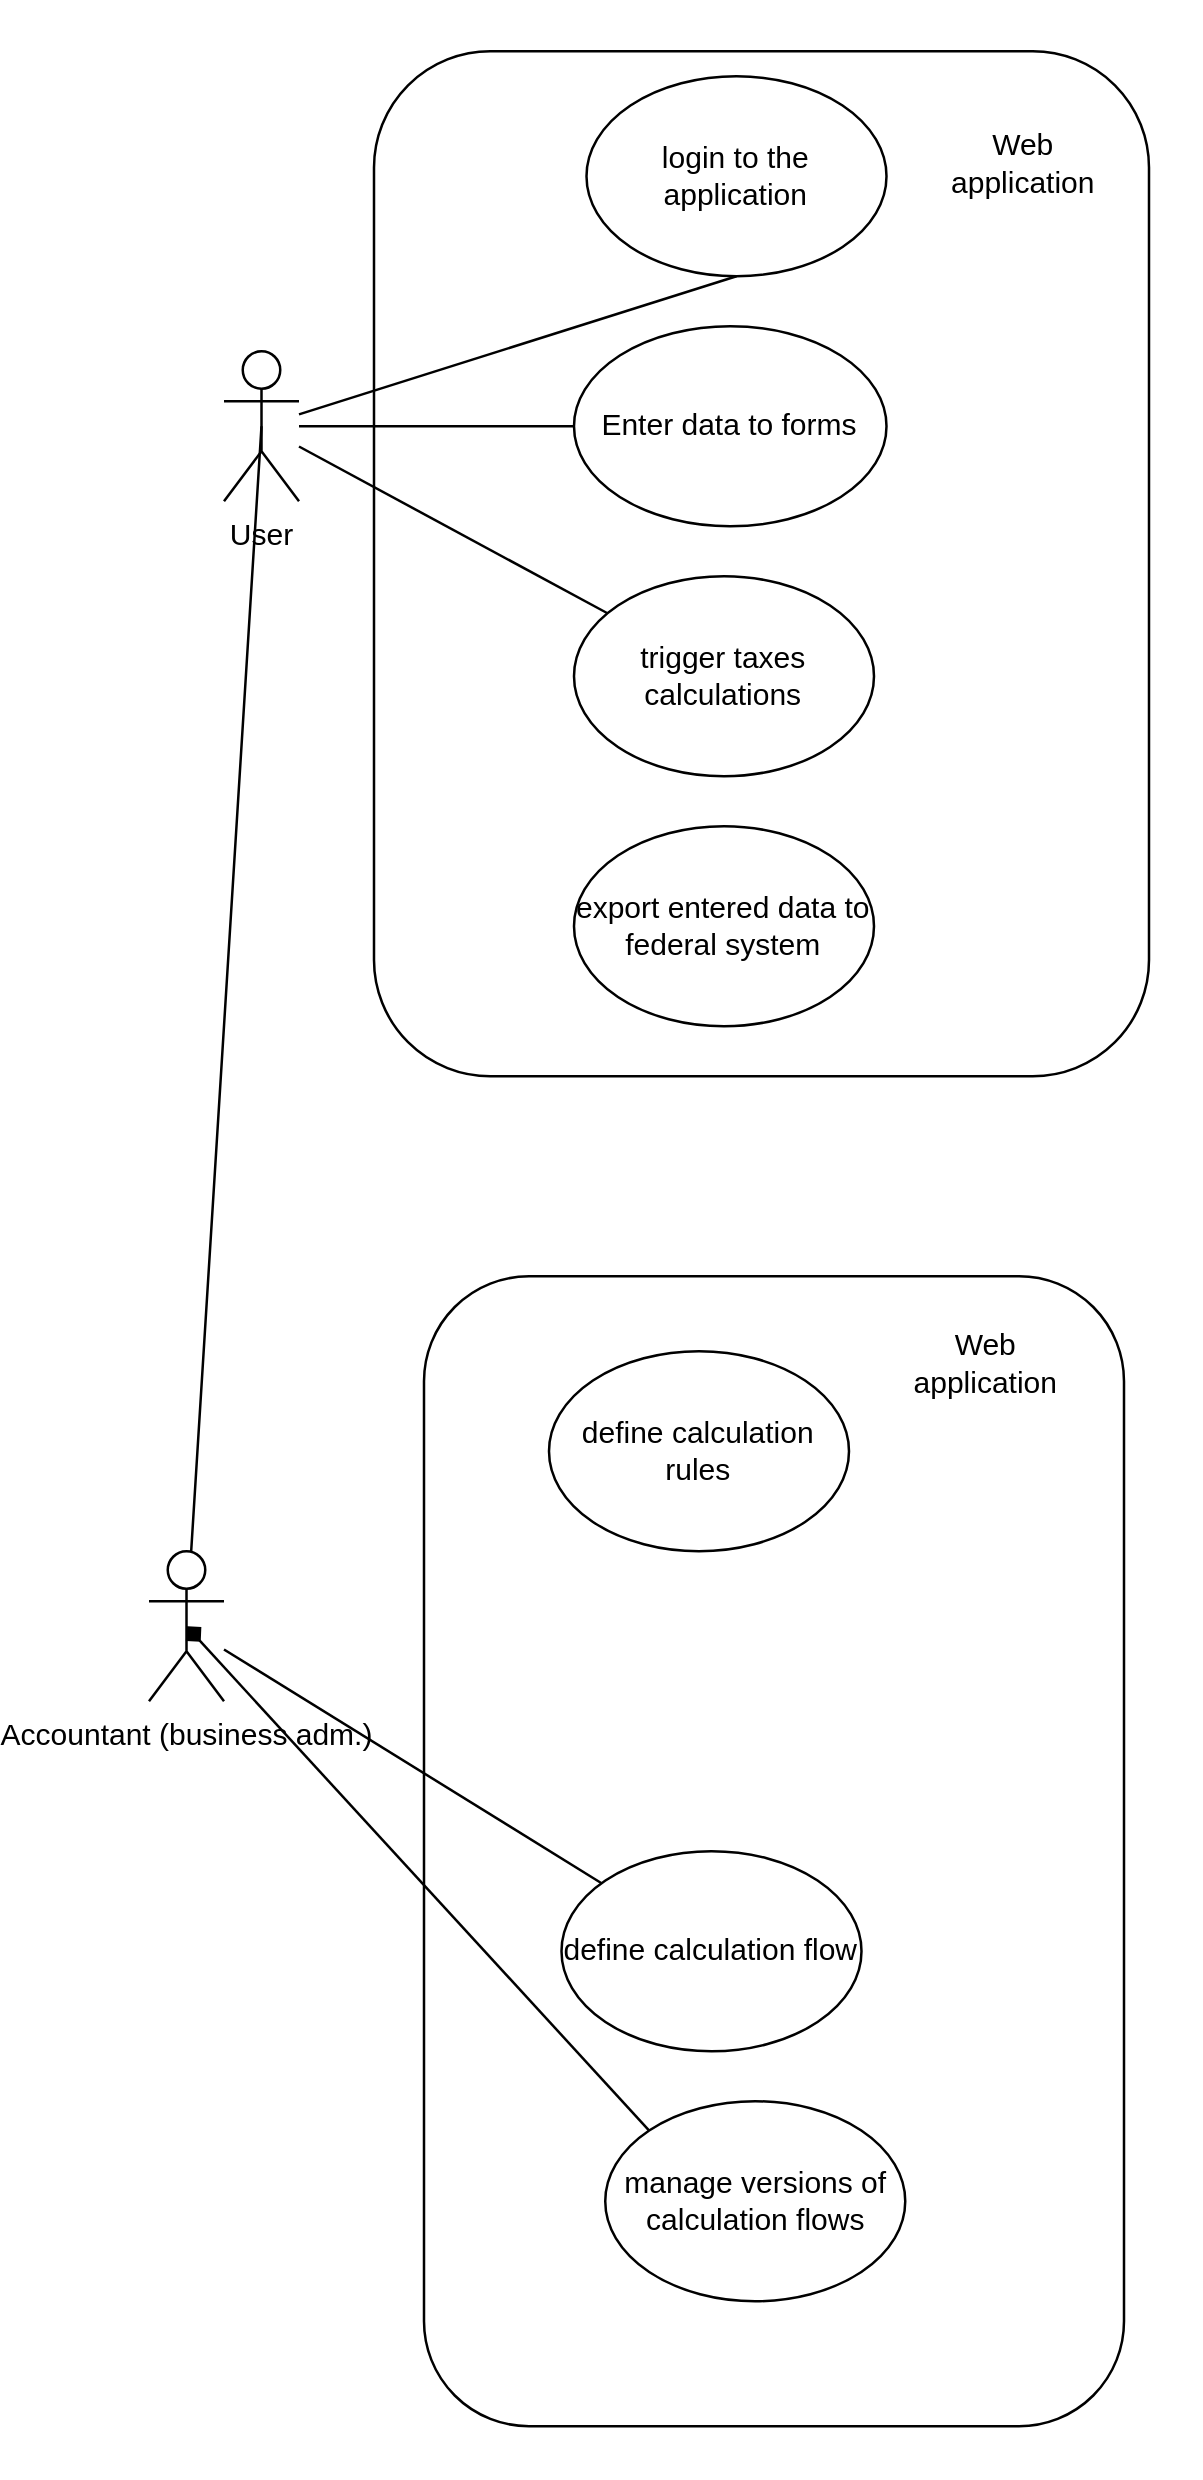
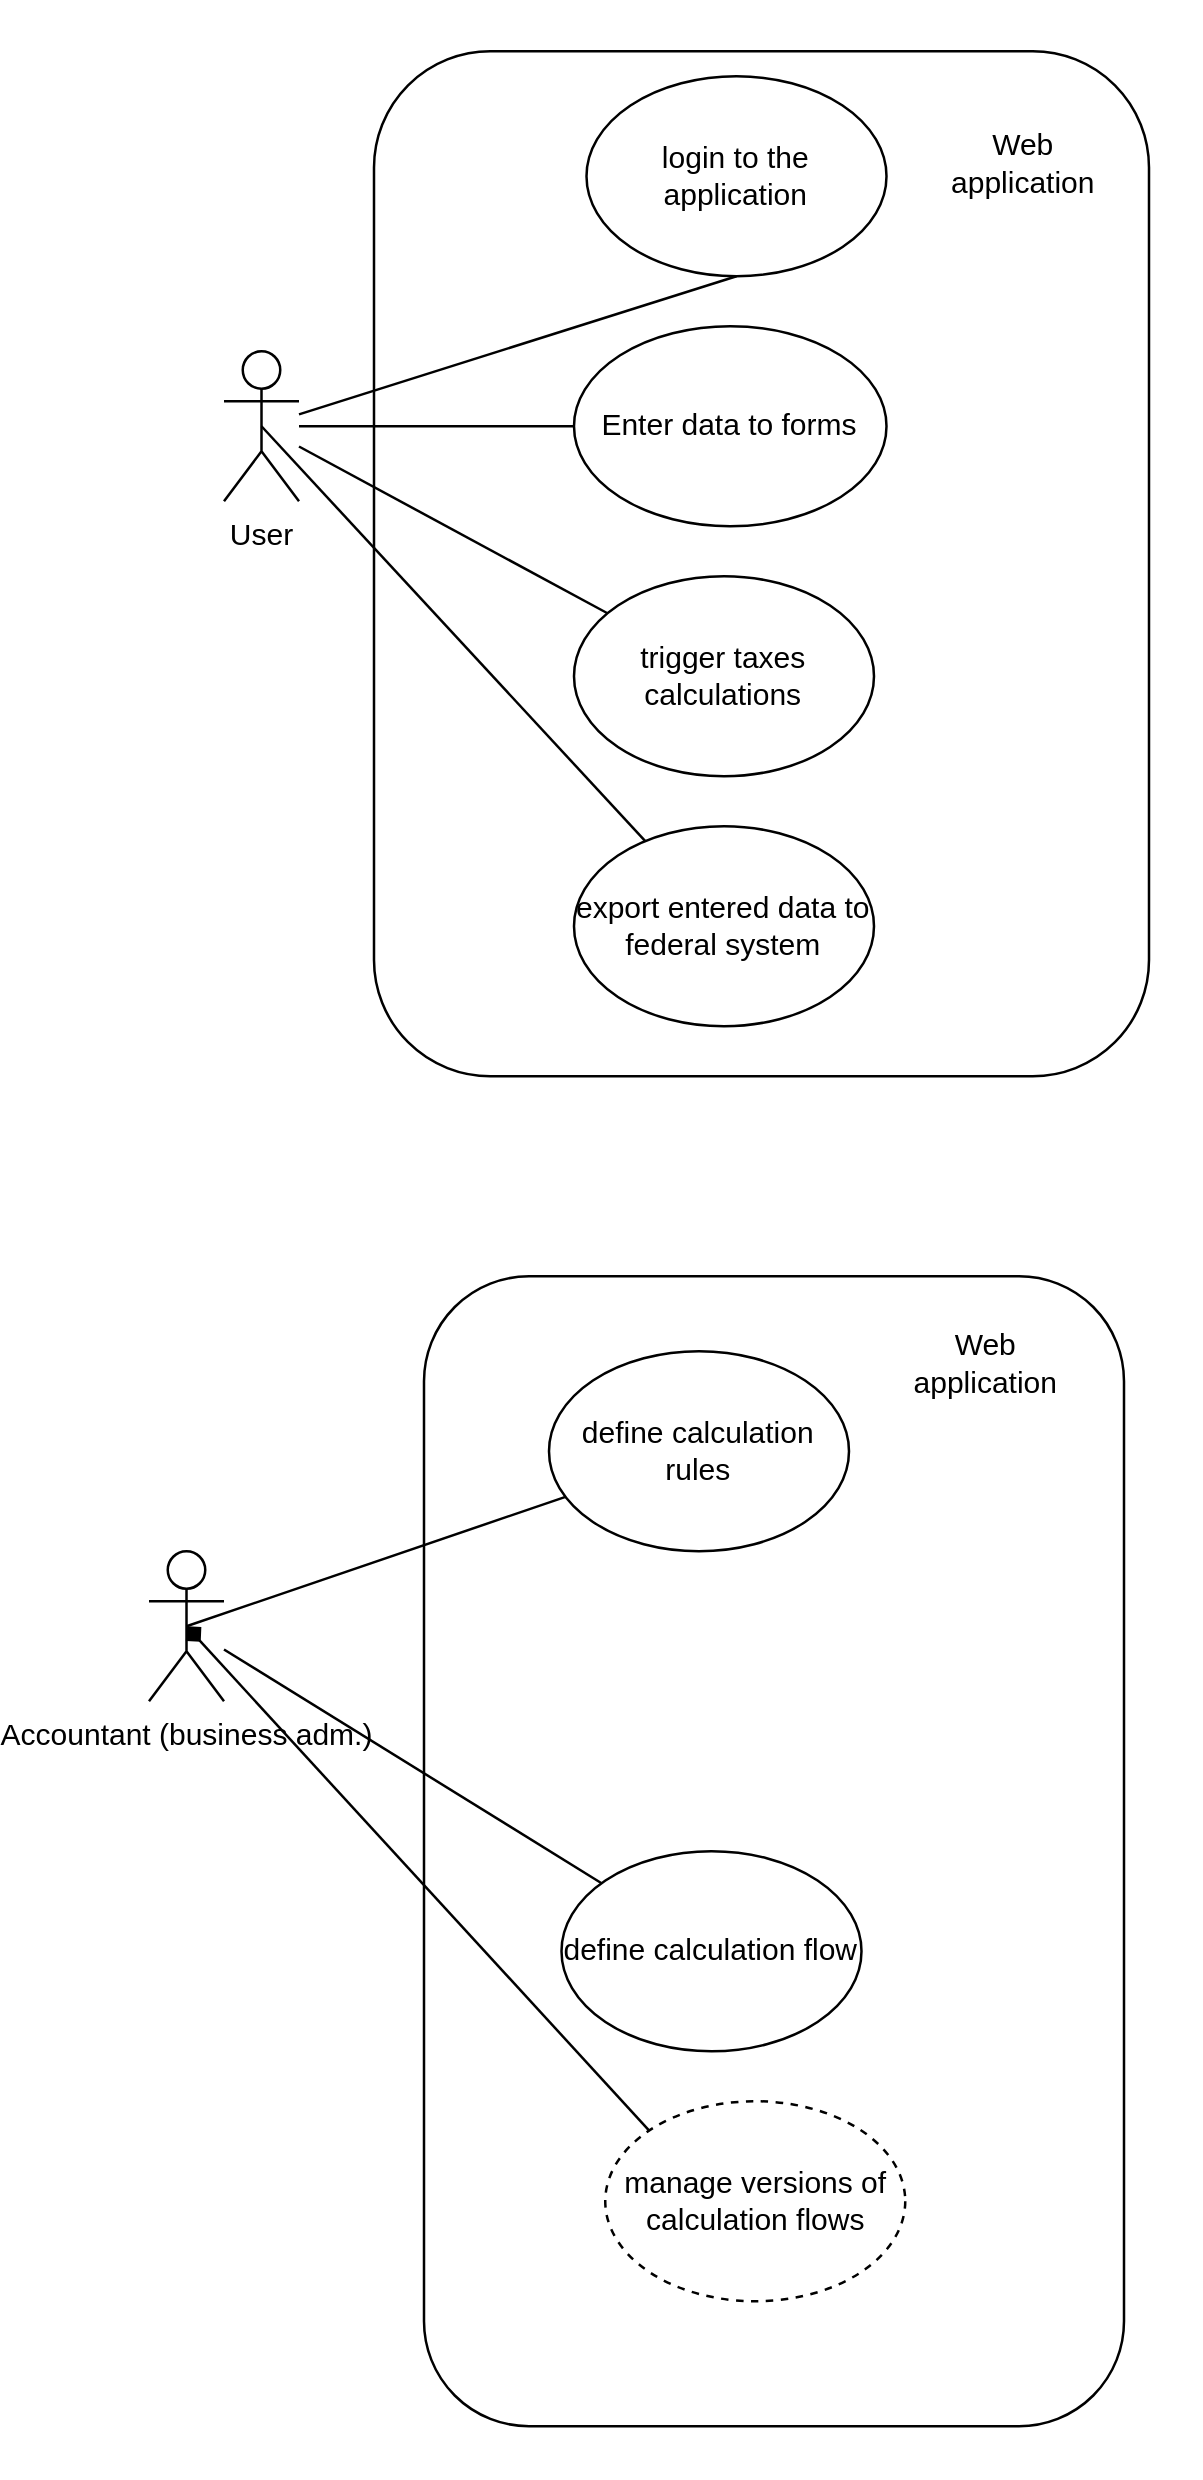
(225, 1006) -> (460, 641)
none -> (391, 1556)
(755, 2201) -> (755, 2201)
